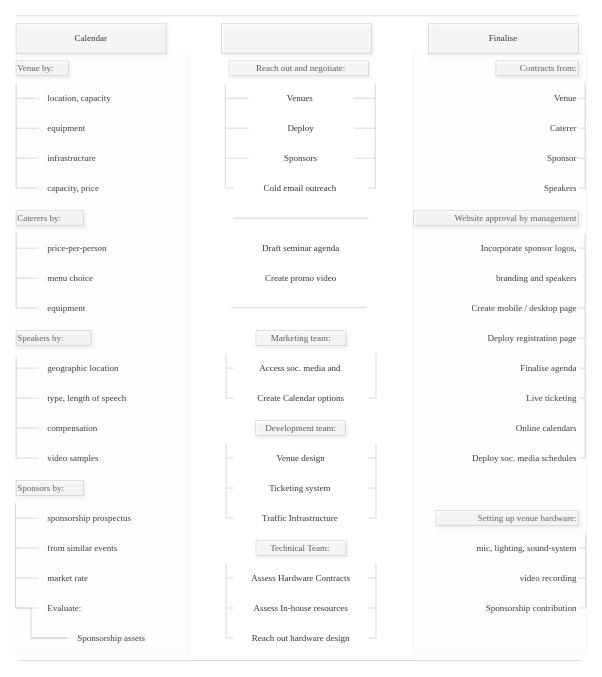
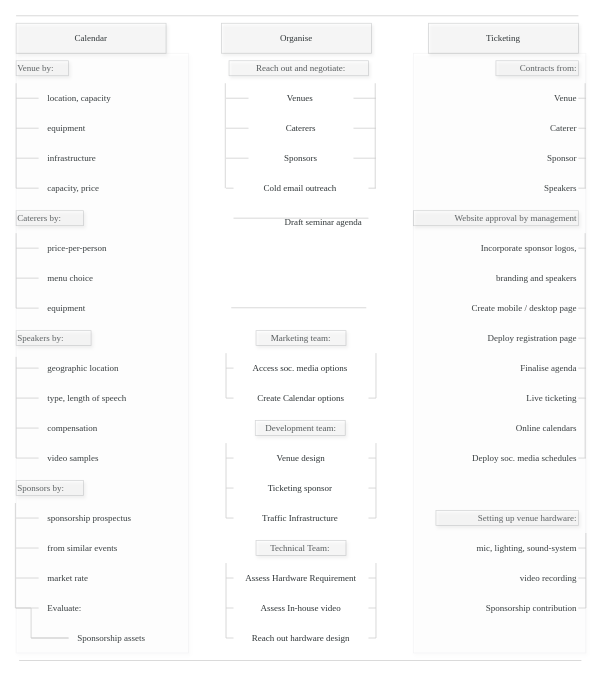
none -> (297, 38)
(504, 38) -> (504, 38)
(301, 128) -> (301, 128)
(301, 248) -> (324, 222)
(301, 278) -> none
(300, 368) -> (300, 368)
(300, 488) -> (300, 488)
(301, 578) -> (301, 578)
(301, 608) -> (301, 608)
